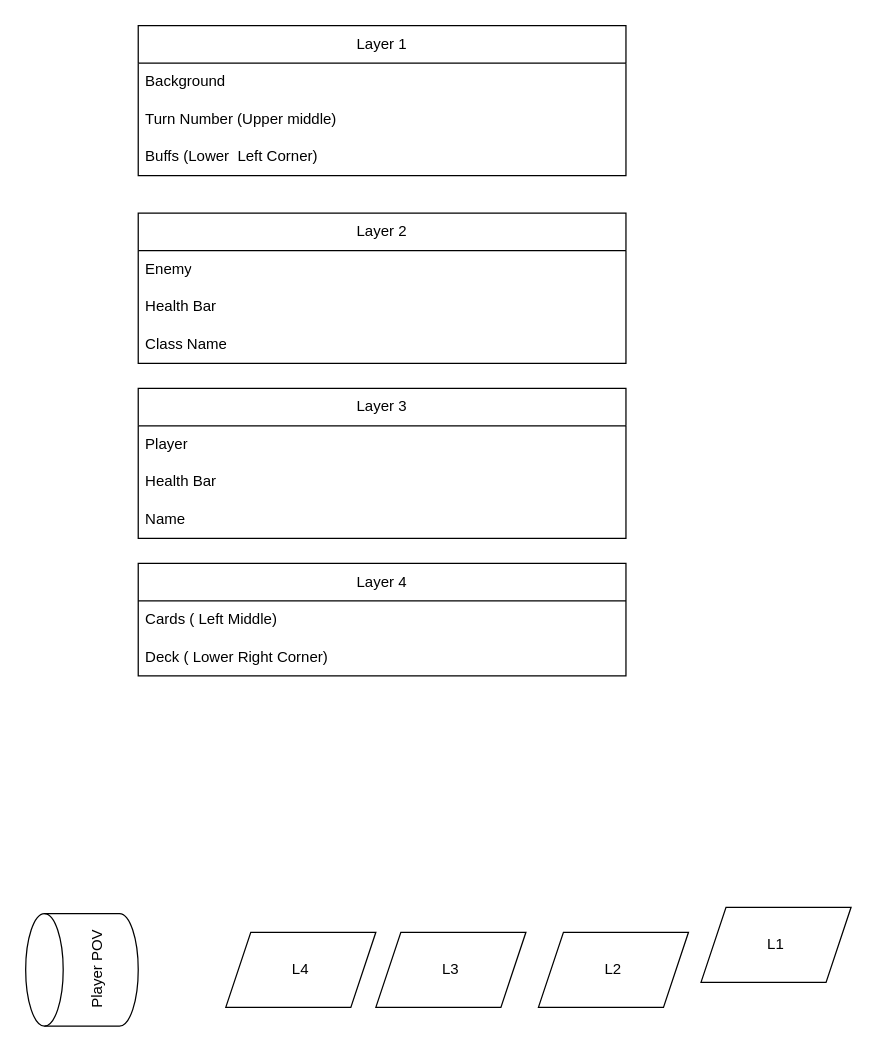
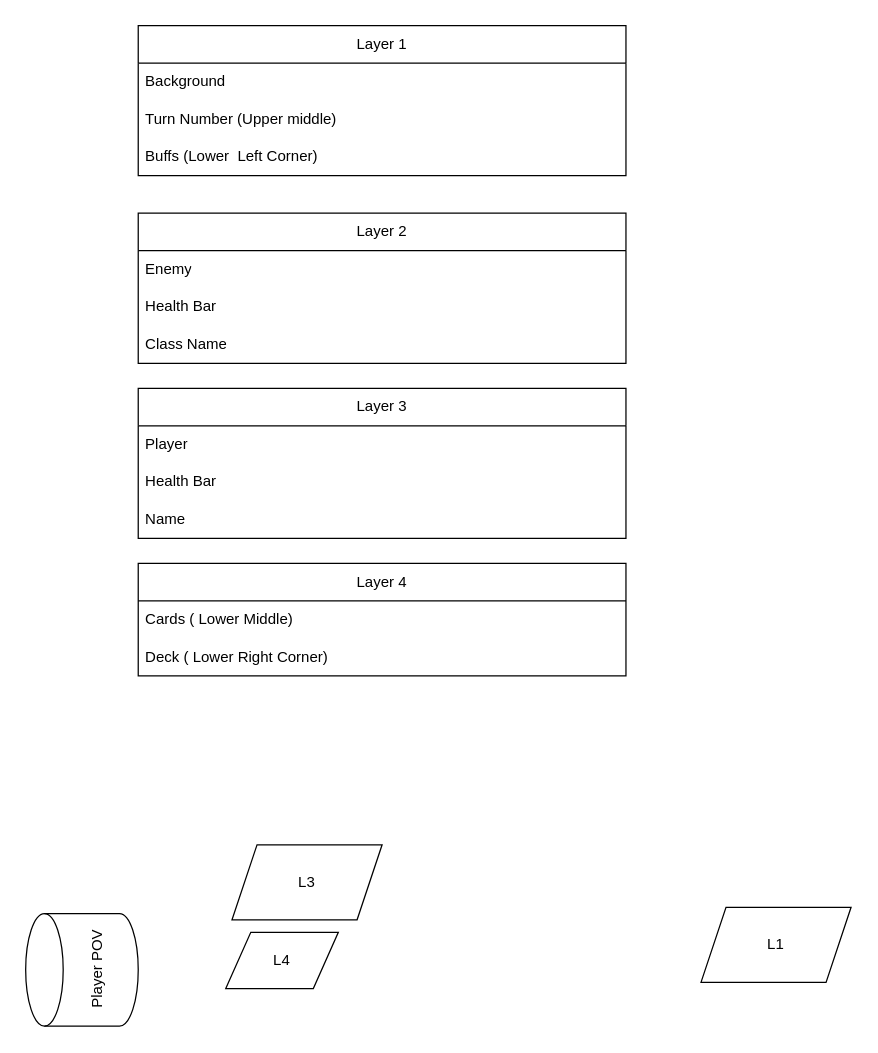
(220, 619) -> (224, 619)
(301, 969) -> (282, 960)
(451, 969) -> (307, 882)
(613, 969) -> none
